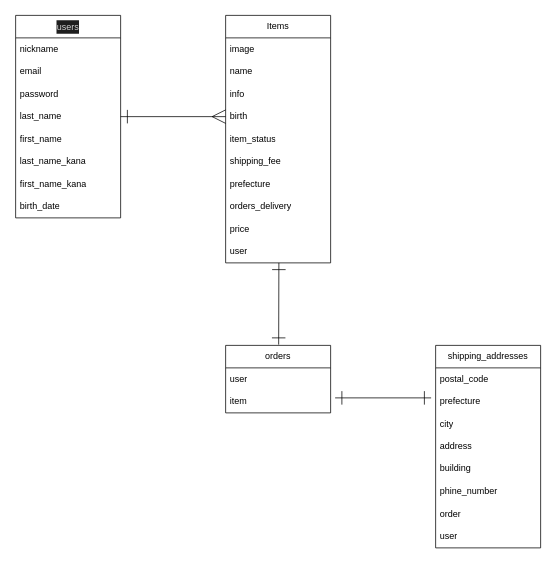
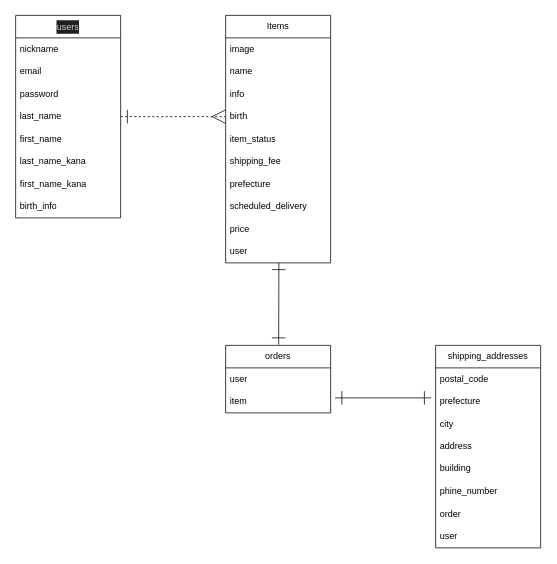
(172, 117) -> (172, 117)
(44, 207) -> (43, 207)
(265, 207) -> (272, 207)
